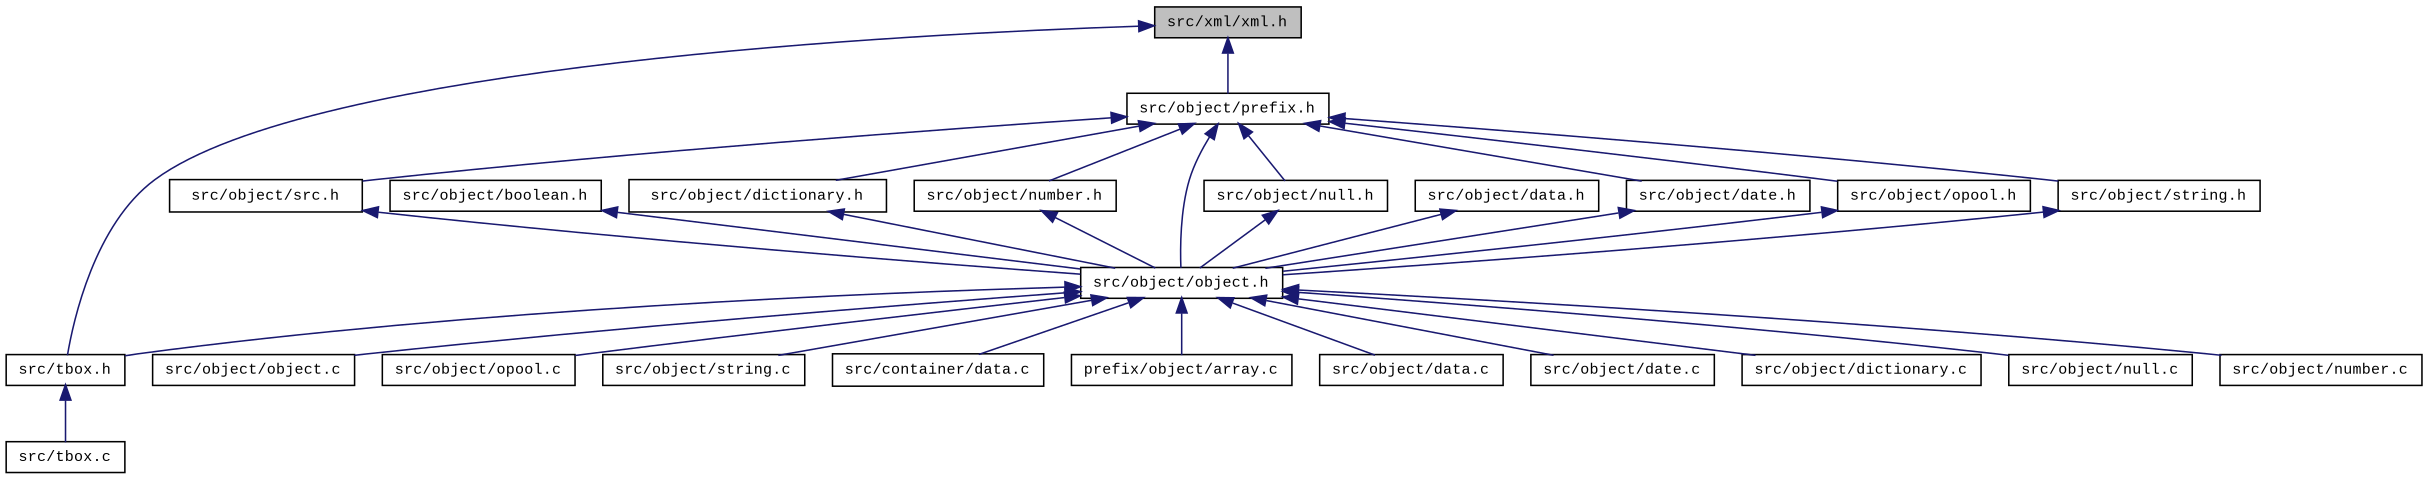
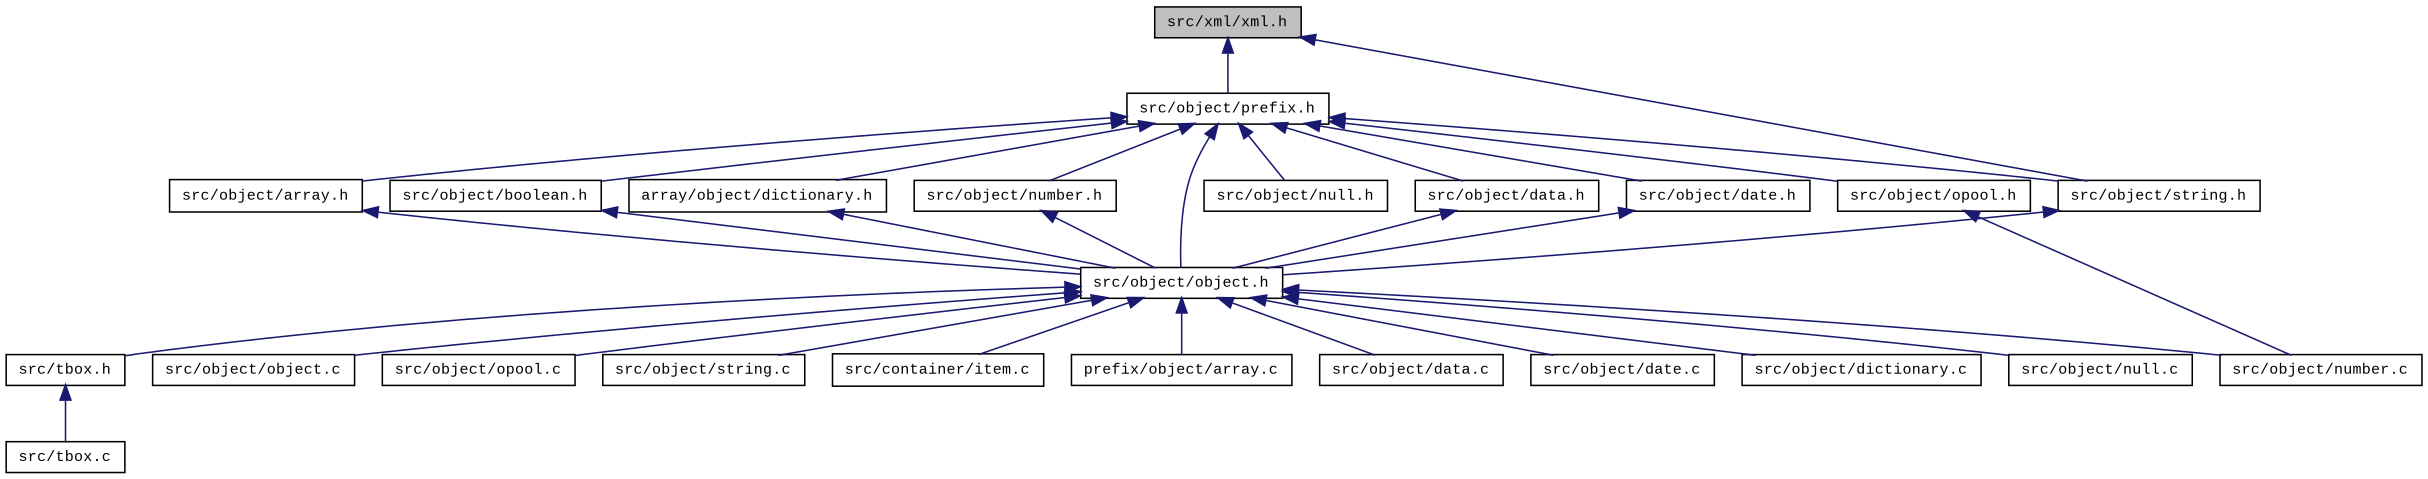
(539, 74) -> (1701, 111)
none -> (857, 152)
none -> (1375, 154)
(266, 196) -> (266, 196)
(758, 196) -> (758, 196)
(1553, 243) -> (2135, 286)
(1233, 244) -> none
(938, 370) -> (938, 370)
